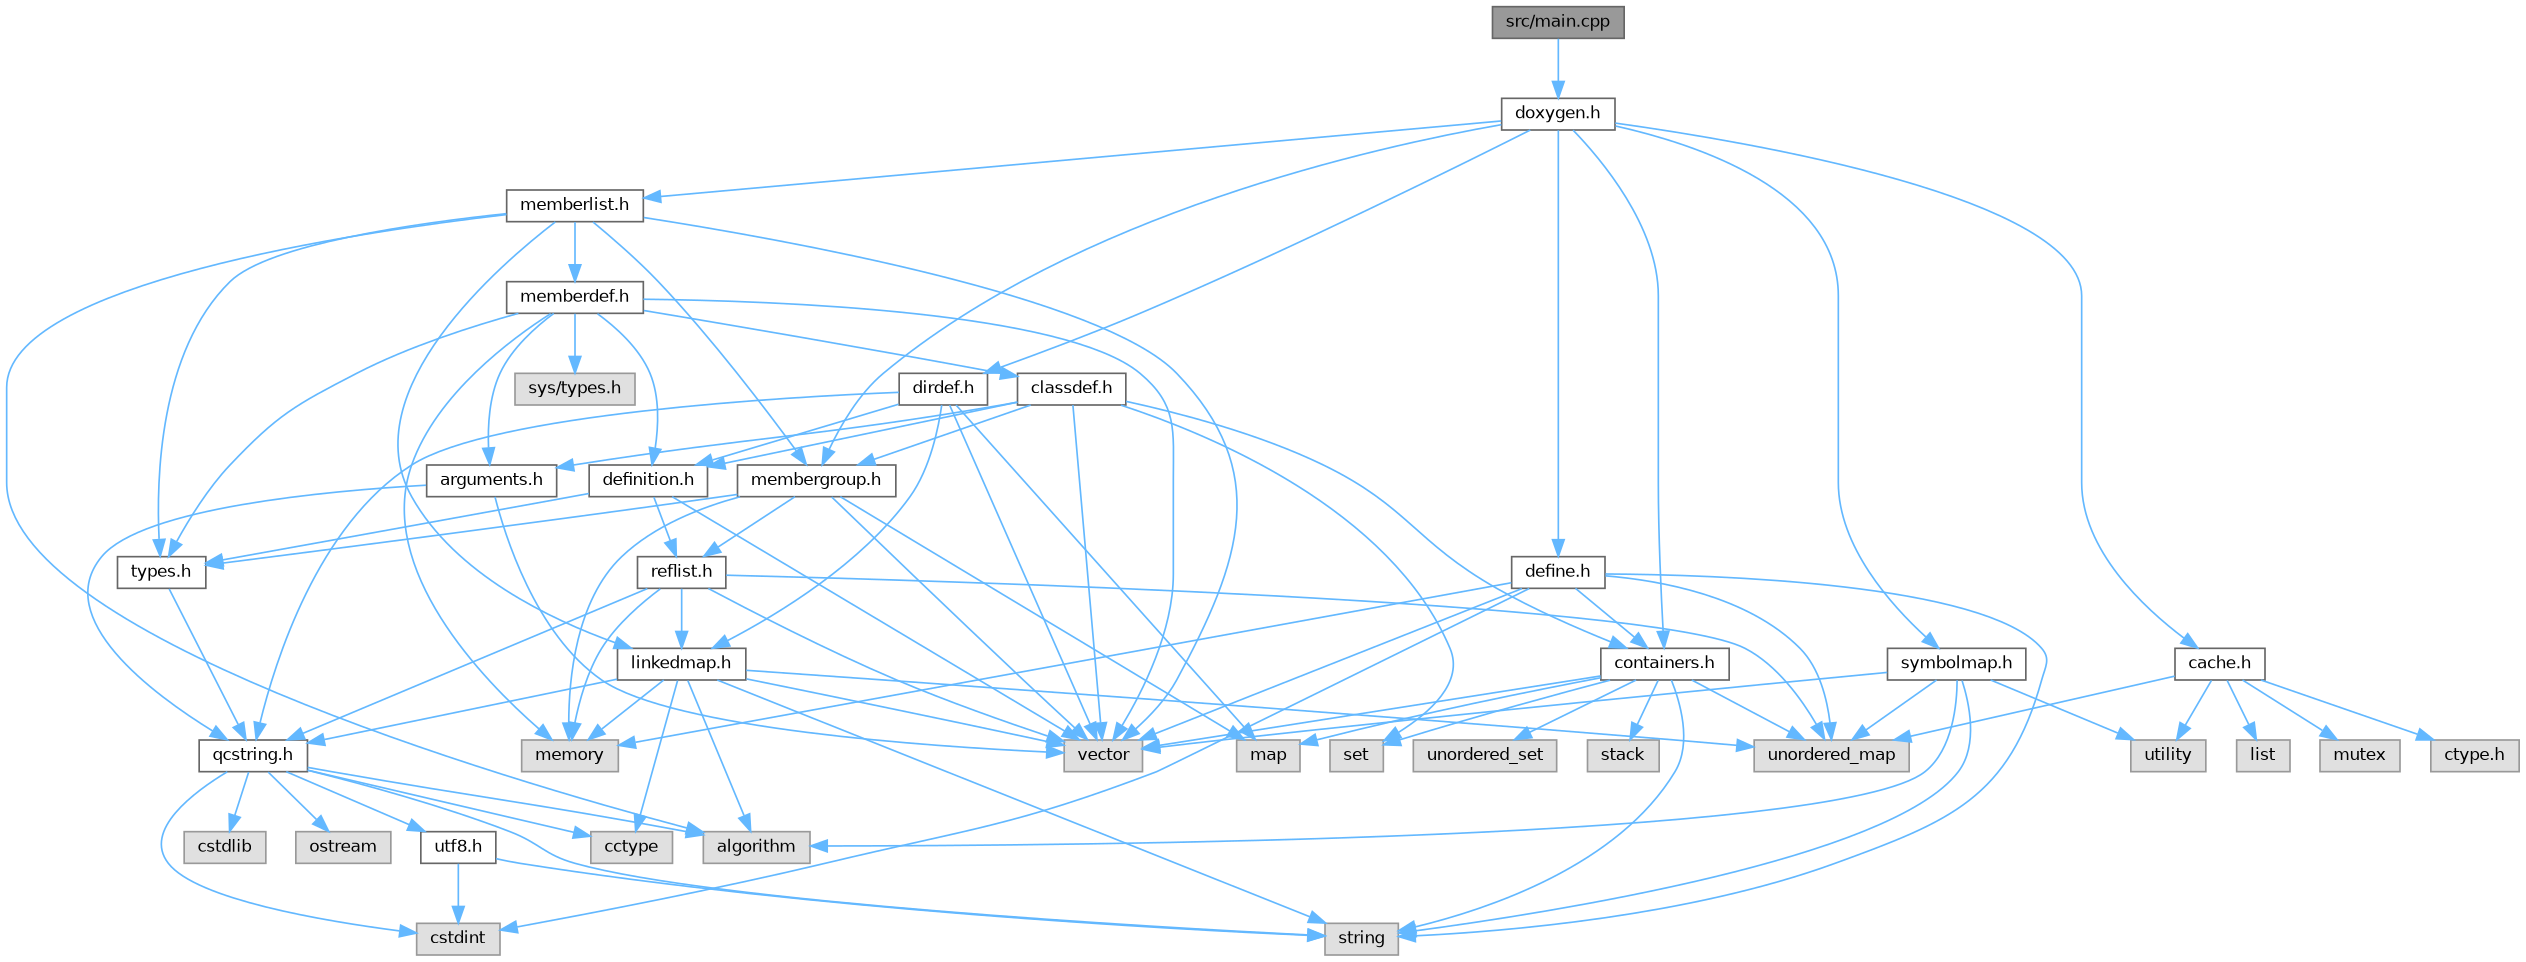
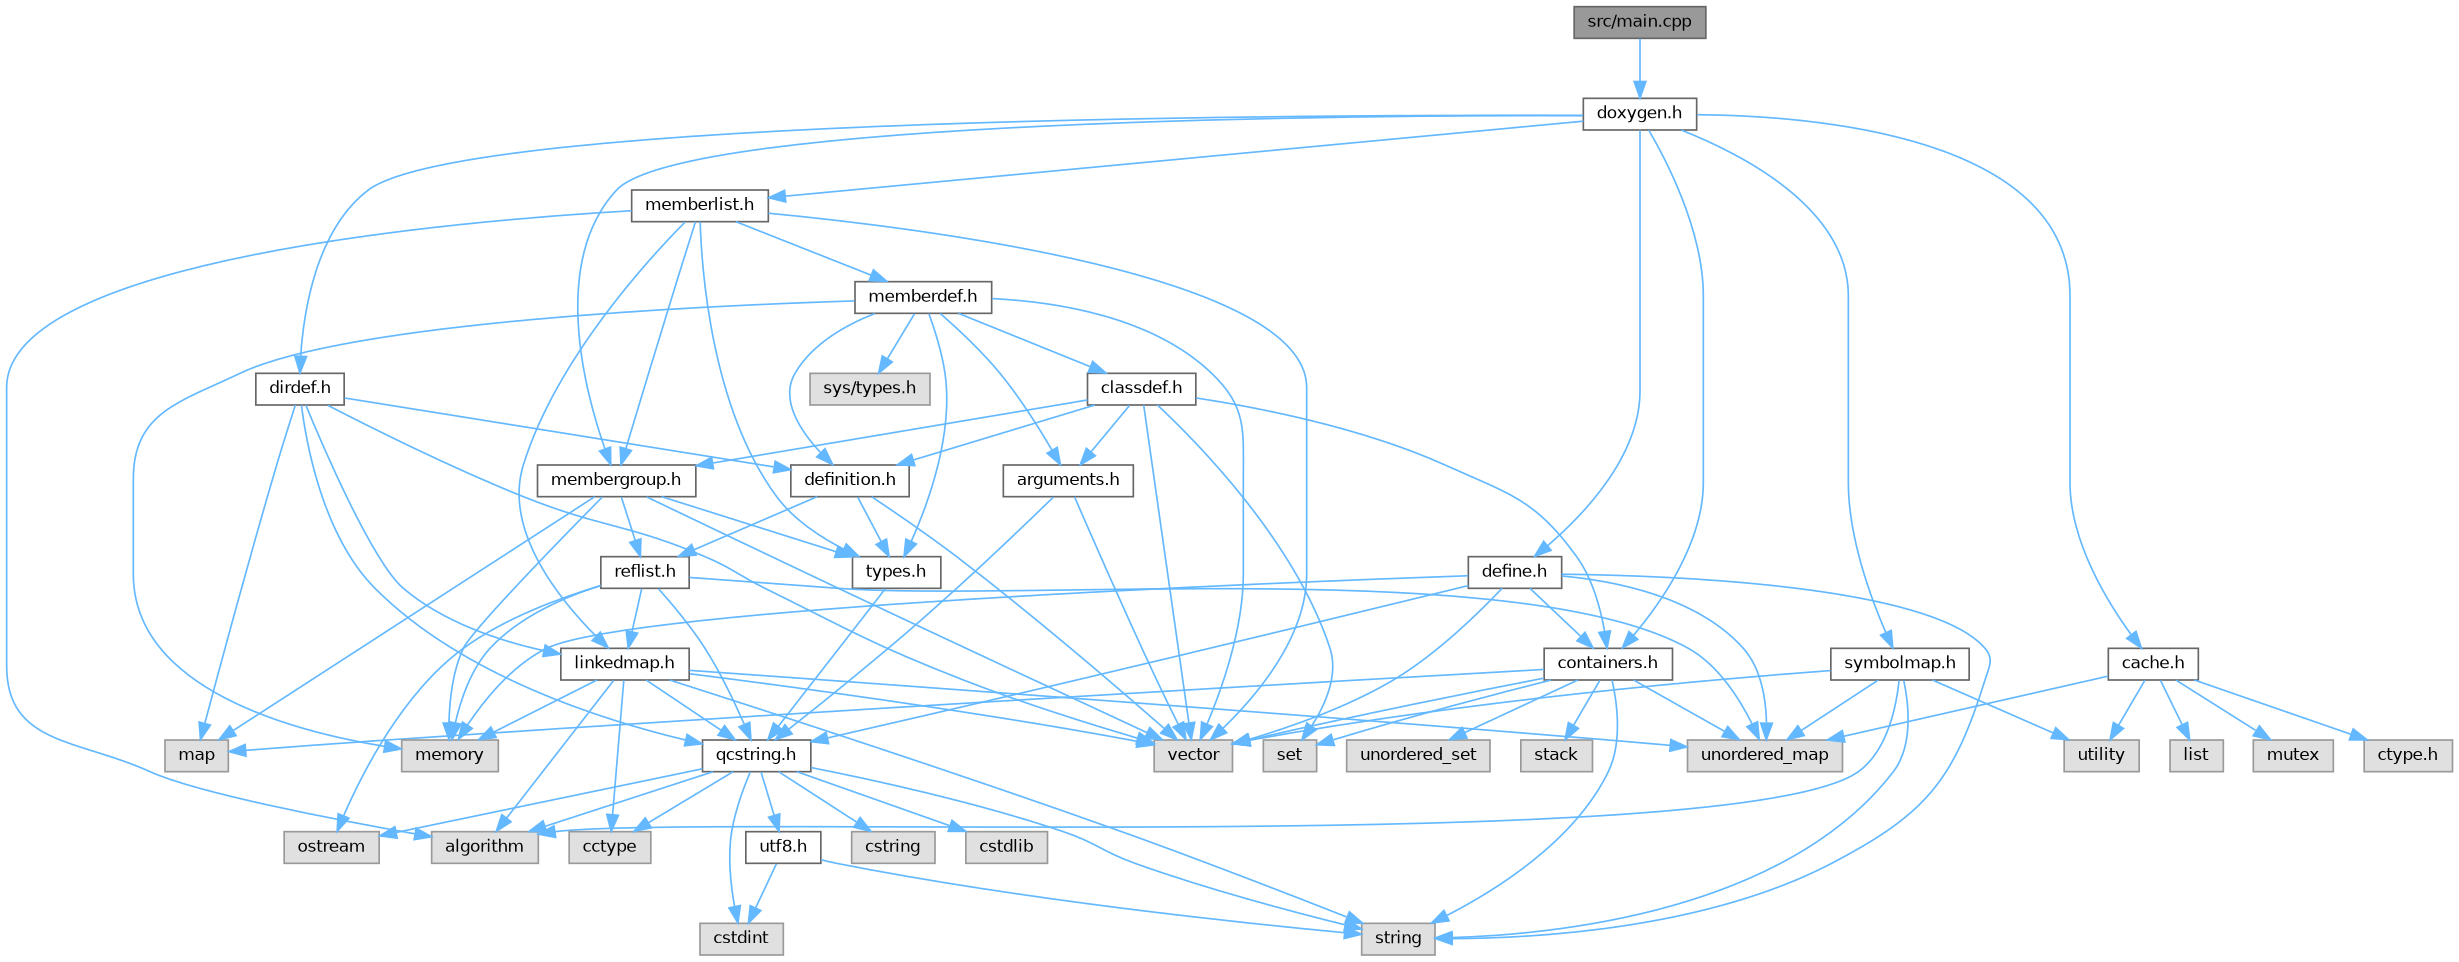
(866, 667) -> (442, 667)
(1067, 803) -> (1164, 659)
none -> (893, 848)
